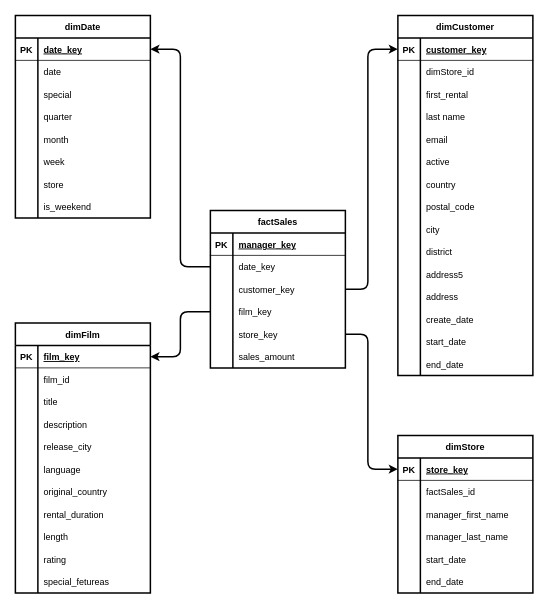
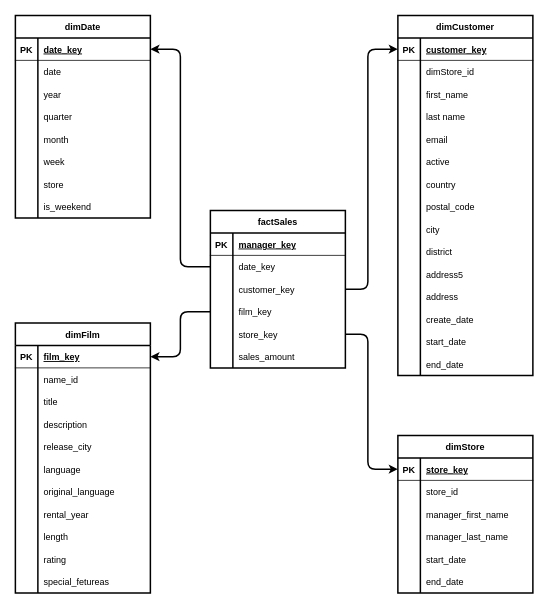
(59, 95) -> (54, 95)
(454, 95) -> (450, 95)
(58, 380) -> (60, 380)
(80, 492) -> (82, 492)
(454, 492) -> (445, 492)
(79, 515) -> (70, 515)
